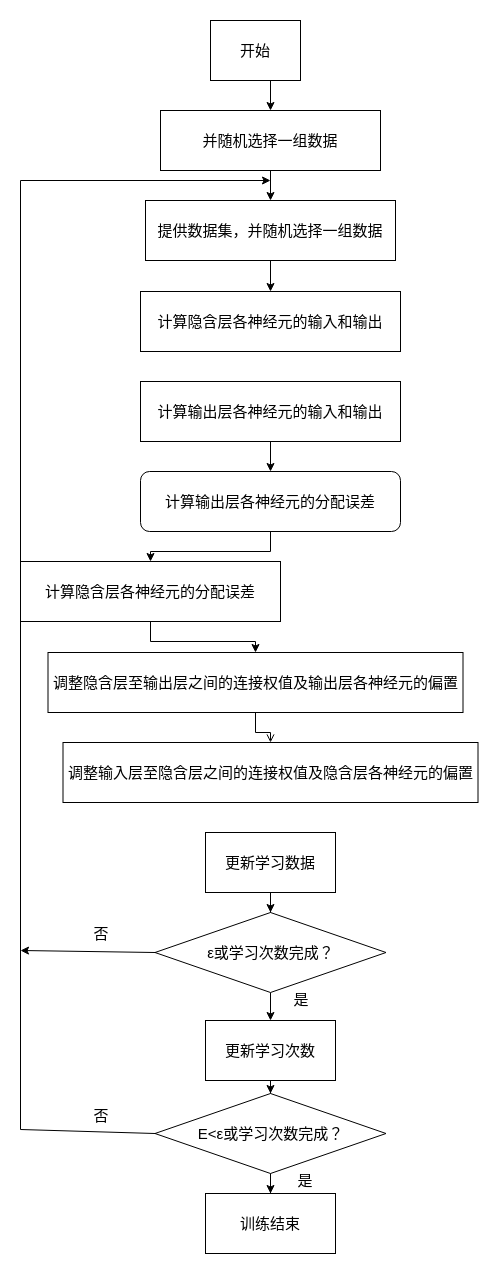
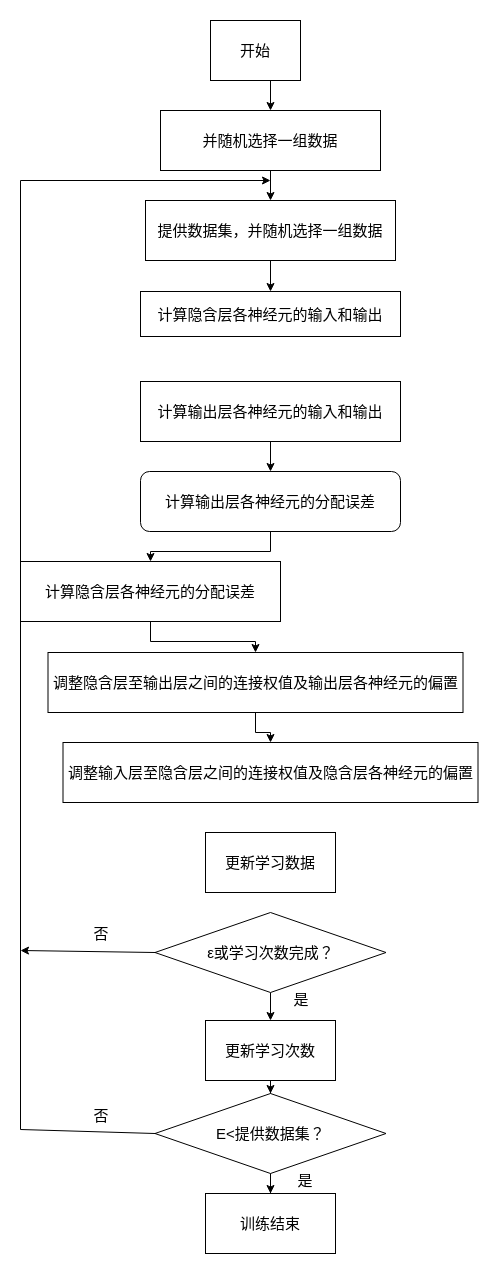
(271, 322) -> (271, 314)
(271, 734) -> (269, 733)
(271, 907) -> none
(271, 1134) -> (271, 1134)
